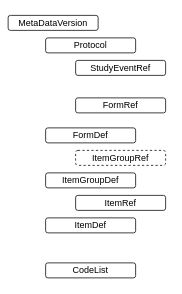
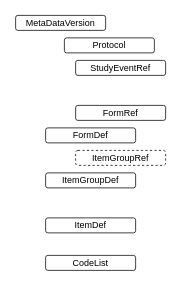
(53, 23) -> (60, 23)
(90, 45) -> (109, 45)
(120, 105) -> (120, 113)
(120, 203) -> none
(90, 270) -> (90, 263)
